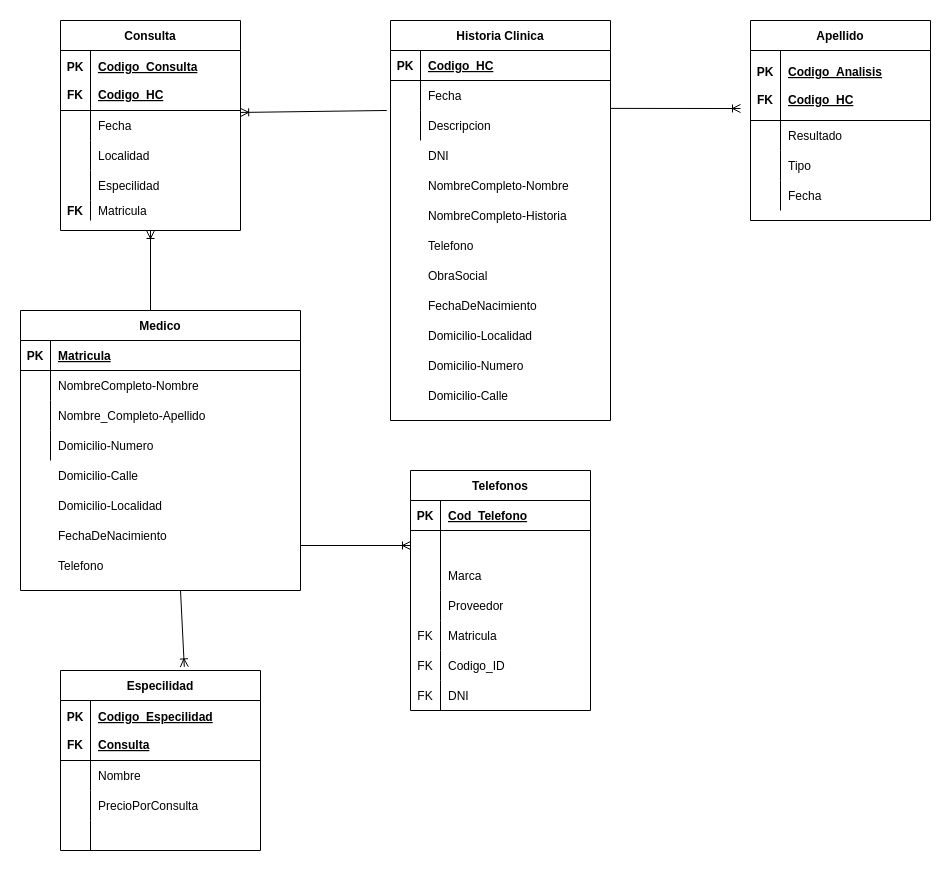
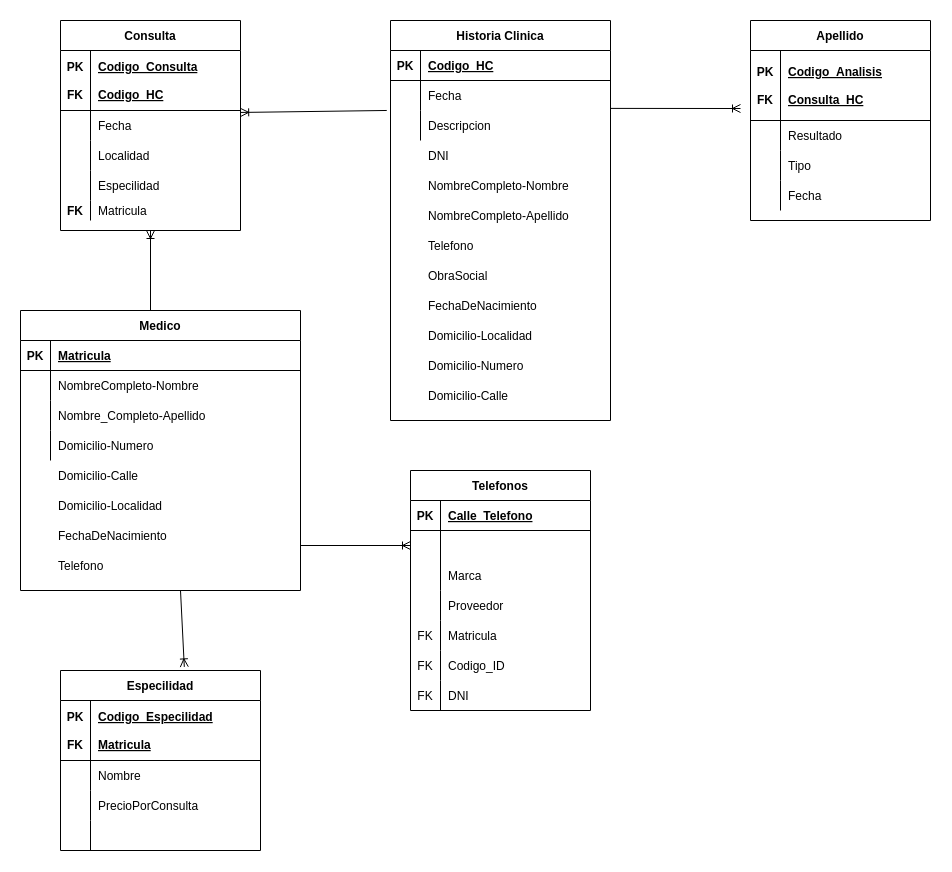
(832, 72) -> (832, 72)
(501, 216) -> (499, 216)
(487, 516) -> (490, 516)
(152, 717) -> (152, 717)
